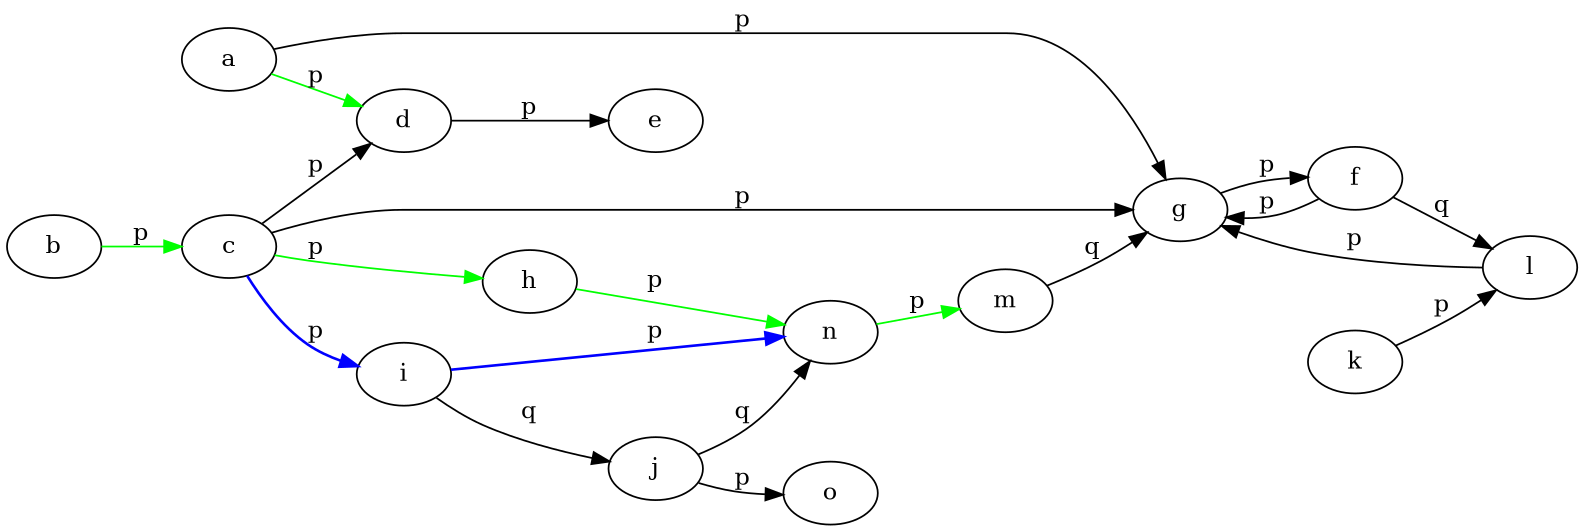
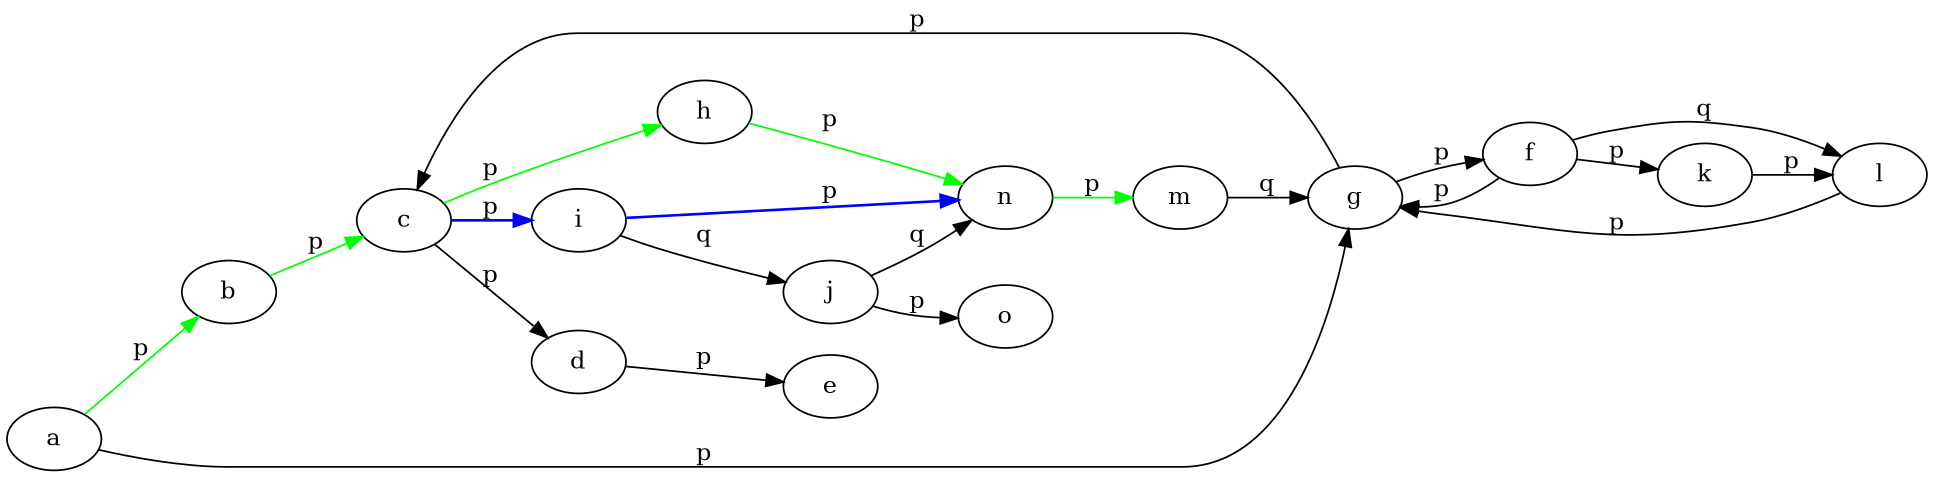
(308, 87) -> (135, 371)
none -> (1608, 163)
(692, 210) -> (879, 33)
